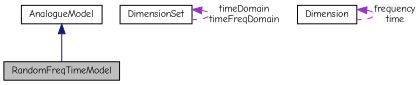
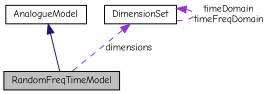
(327, 15) -> none
none -> (97, 51)
